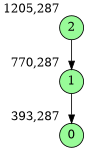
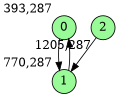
none -> (59, 50)
